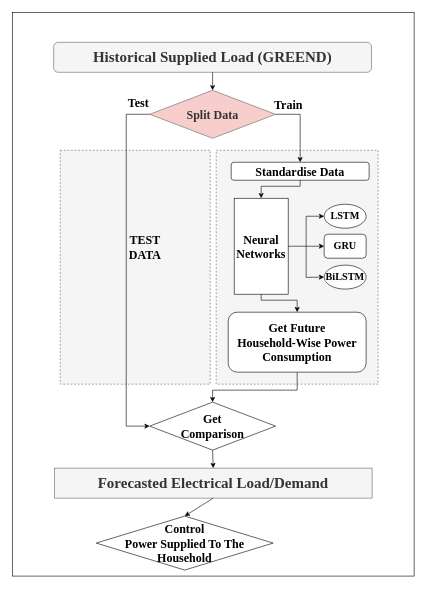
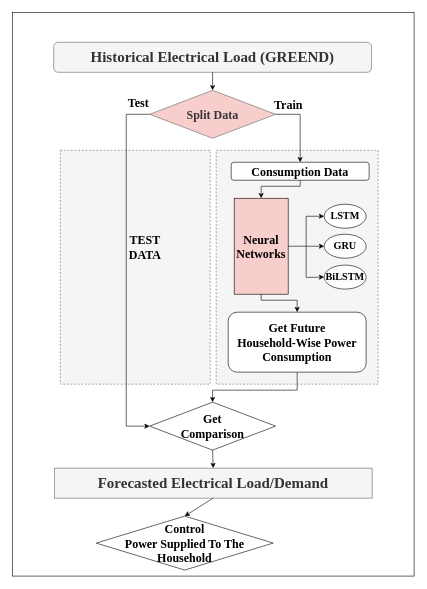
(213, 57) -> (213, 57)
(300, 171) -> (300, 171)
(261, 246) -> (261, 246)
(345, 246) -> (345, 246)
